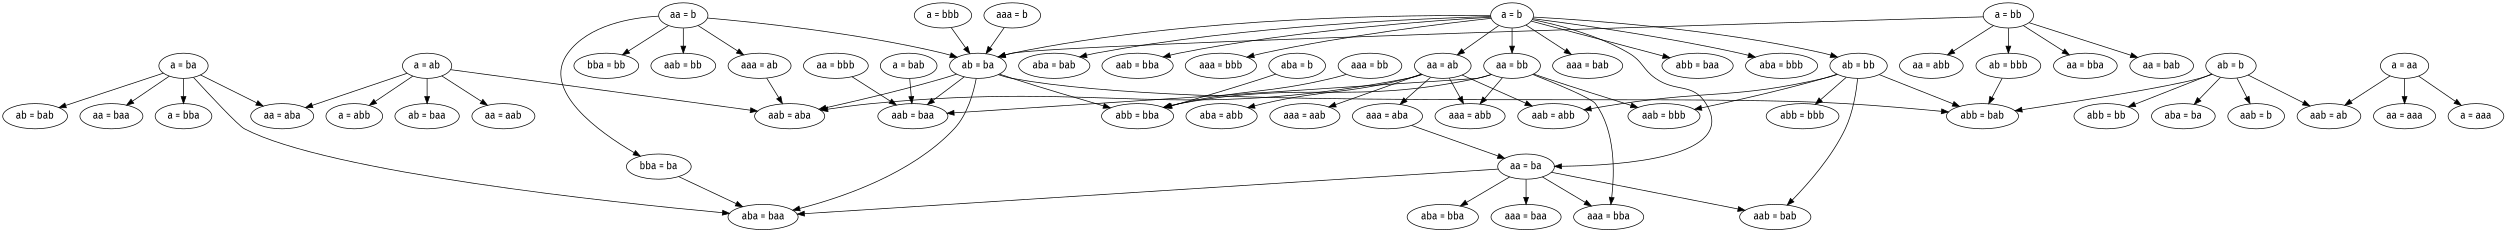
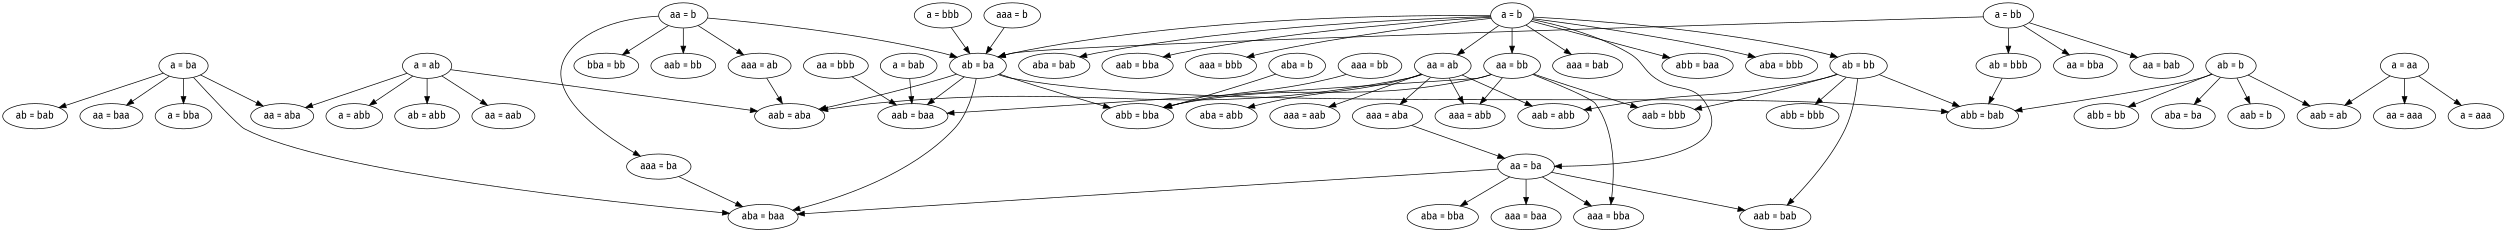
(1931, 66) -> none
(427, 116) -> (427, 116)
(659, 167) -> (659, 167)
